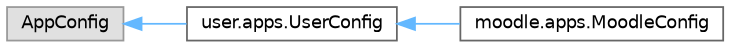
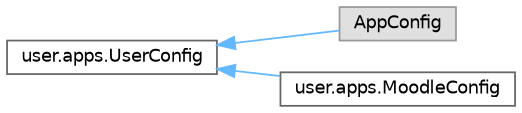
(164, 24) -> (287, 37)
(592, 24) -> (398, 89)
